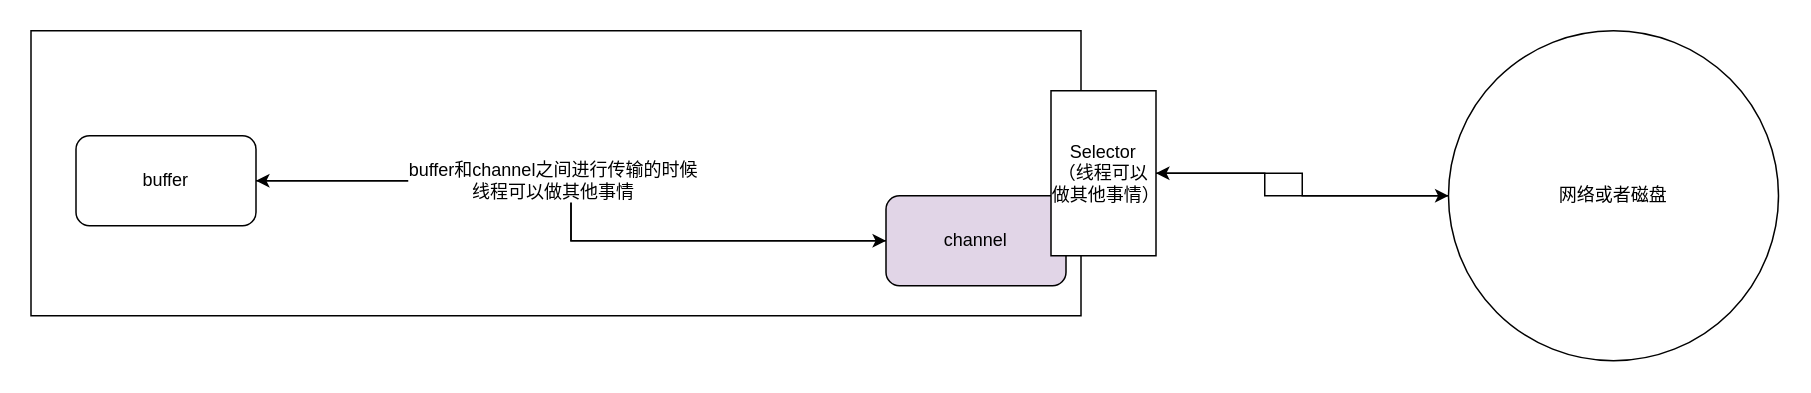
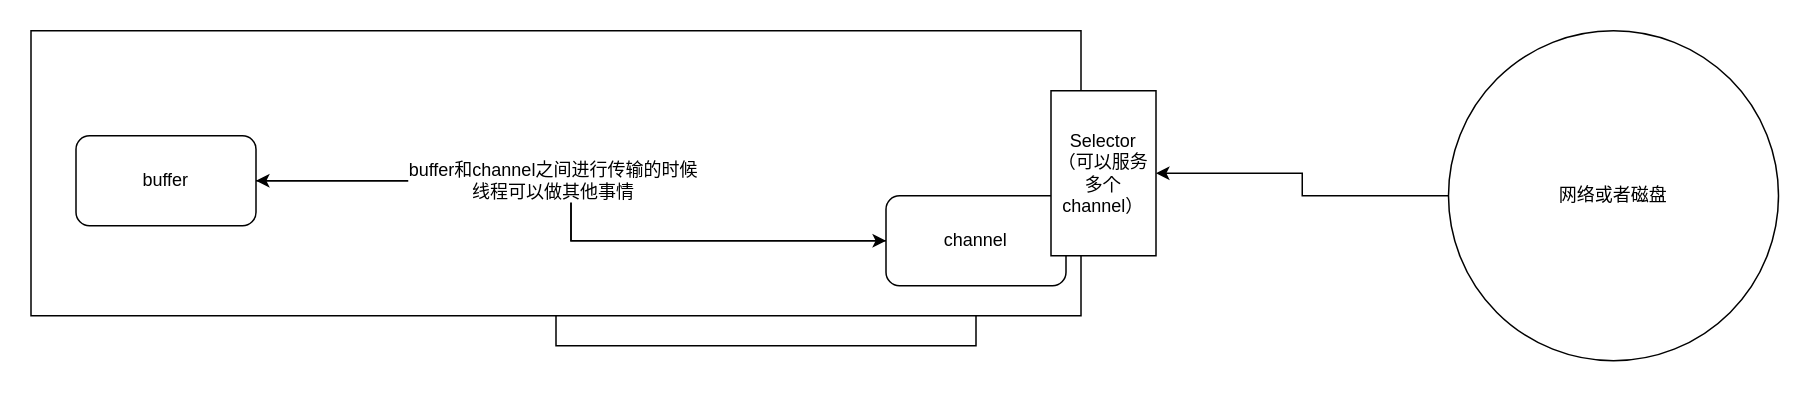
(1103, 173) -> (1103, 173)
(1113, 173) -> (766, 346)
(976, 241) -> (976, 241)
